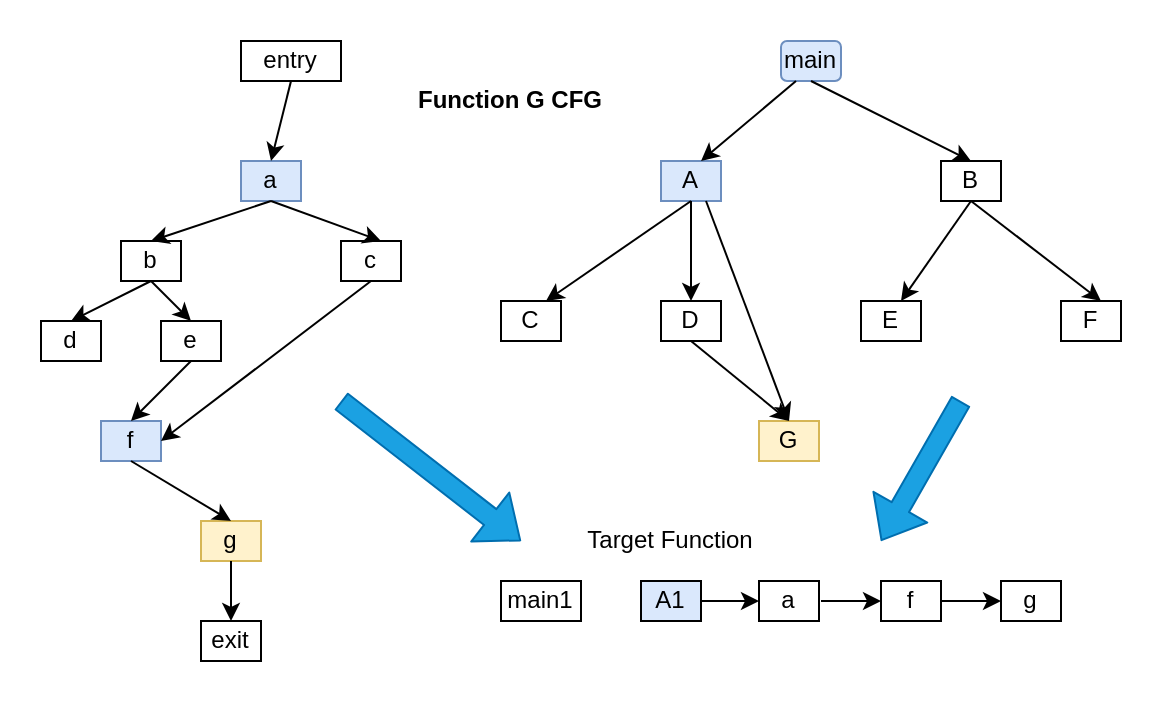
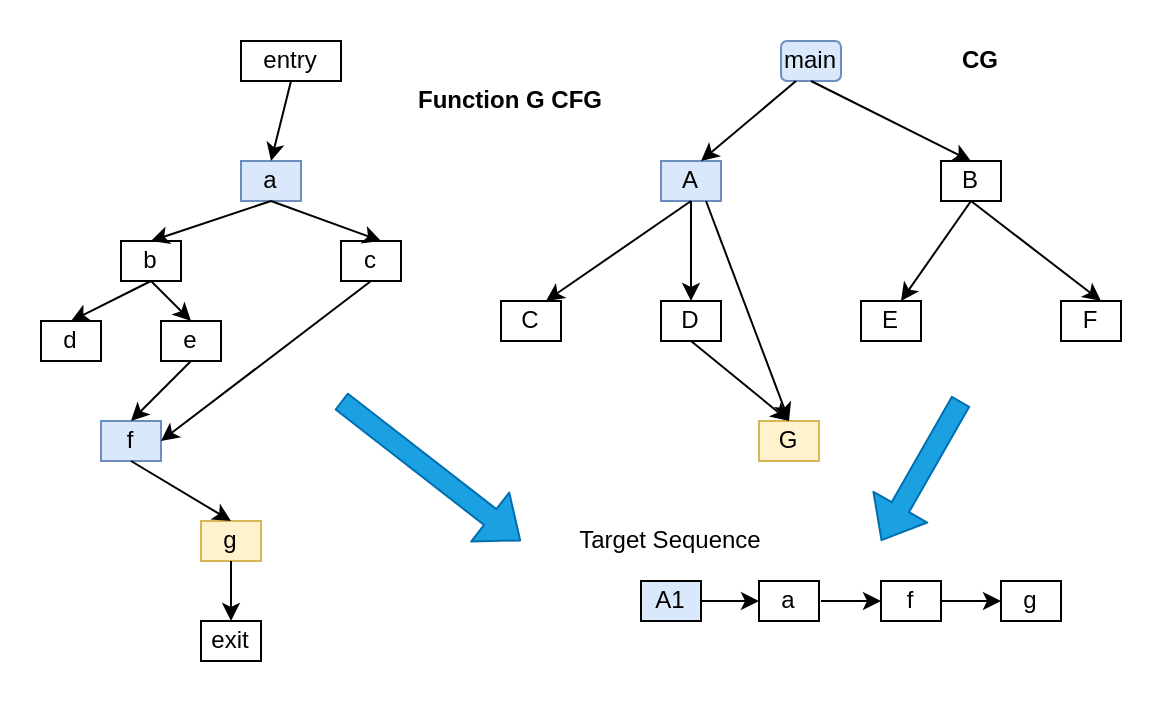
none -> (981, 61)
(671, 541) -> (671, 541)
(541, 601) -> none
